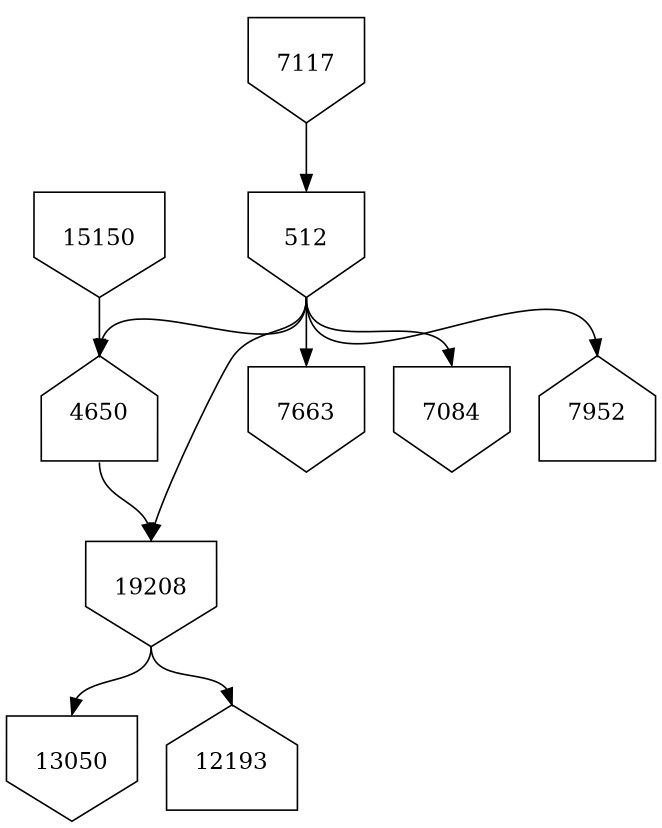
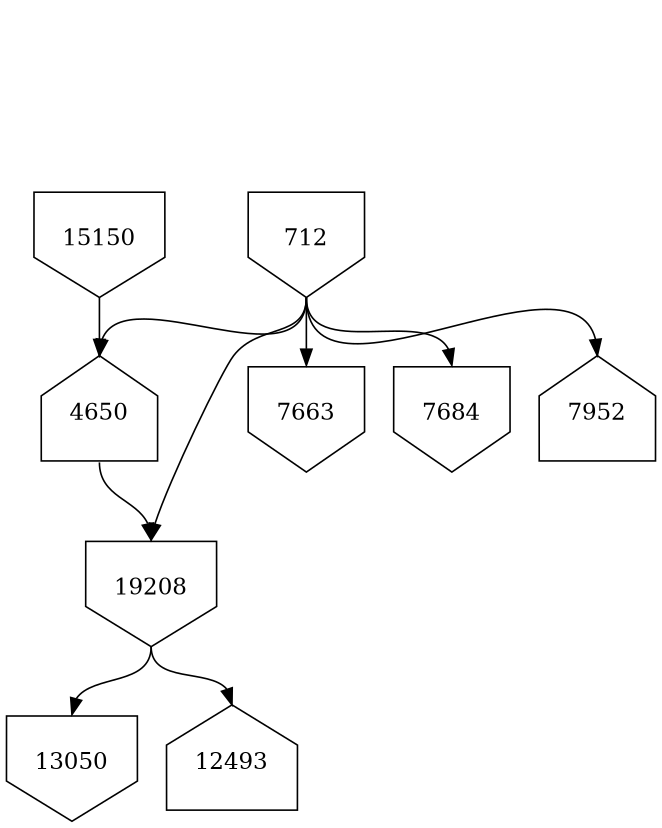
(306, 65) -> none
(306, 239) -> (306, 239)
(452, 414) -> (452, 414)
(232, 763) -> (232, 763)
